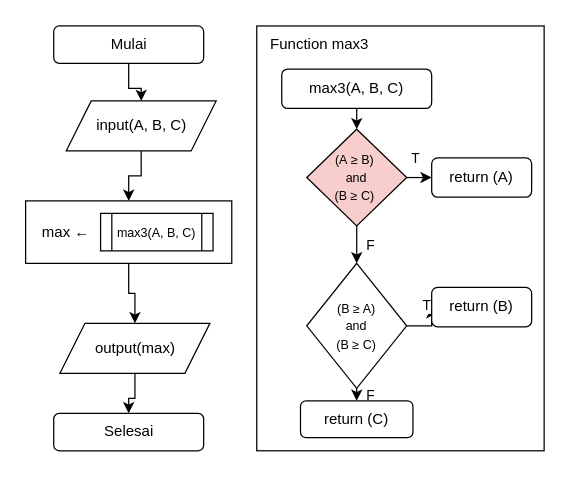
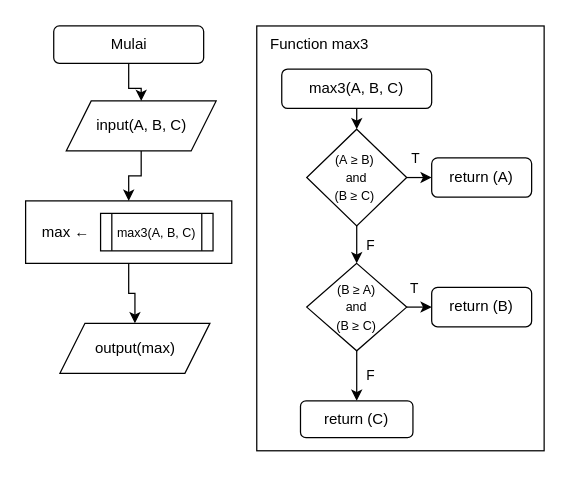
(357, 177) -> (357, 177)
(357, 326) -> (357, 307)
(135, 392) -> none
(129, 432) -> none
